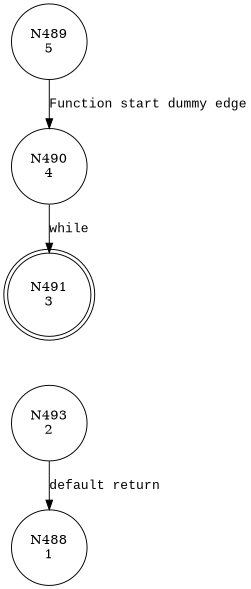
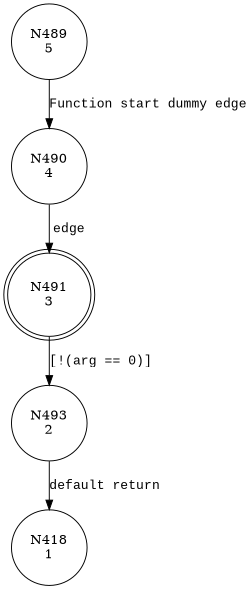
(69, 229) -> (69, 229)
none -> (49, 356)
(49, 548) -> (49, 548)
